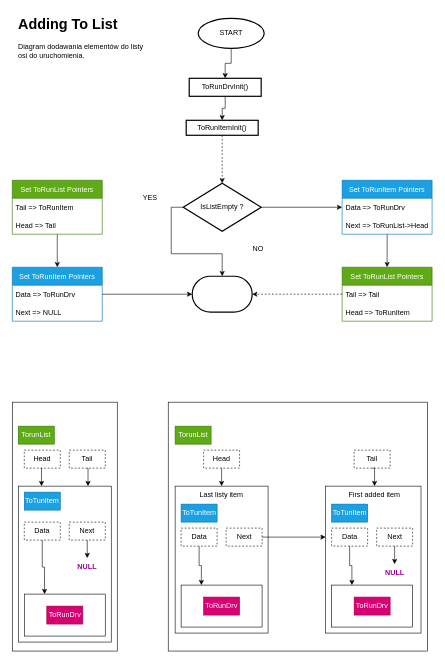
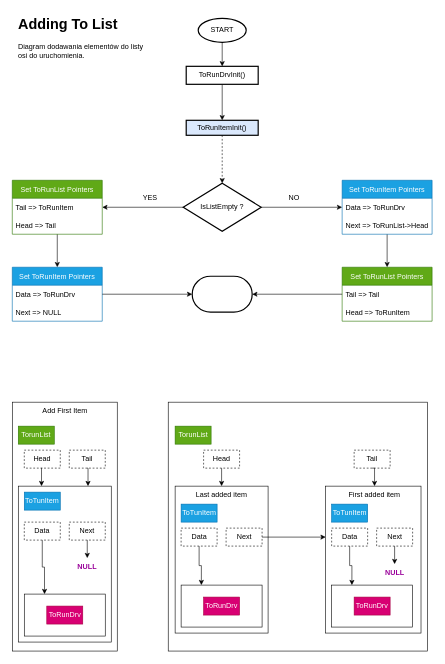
(231, 33) -> (222, 30)
(225, 87) -> (222, 75)
(222, 128) -> (222, 128)
(258, 249) -> (294, 198)
(171, 253) -> (107, 207)
(298, 294) -> (298, 294)
none -> (65, 411)
(222, 495) -> (222, 495)
